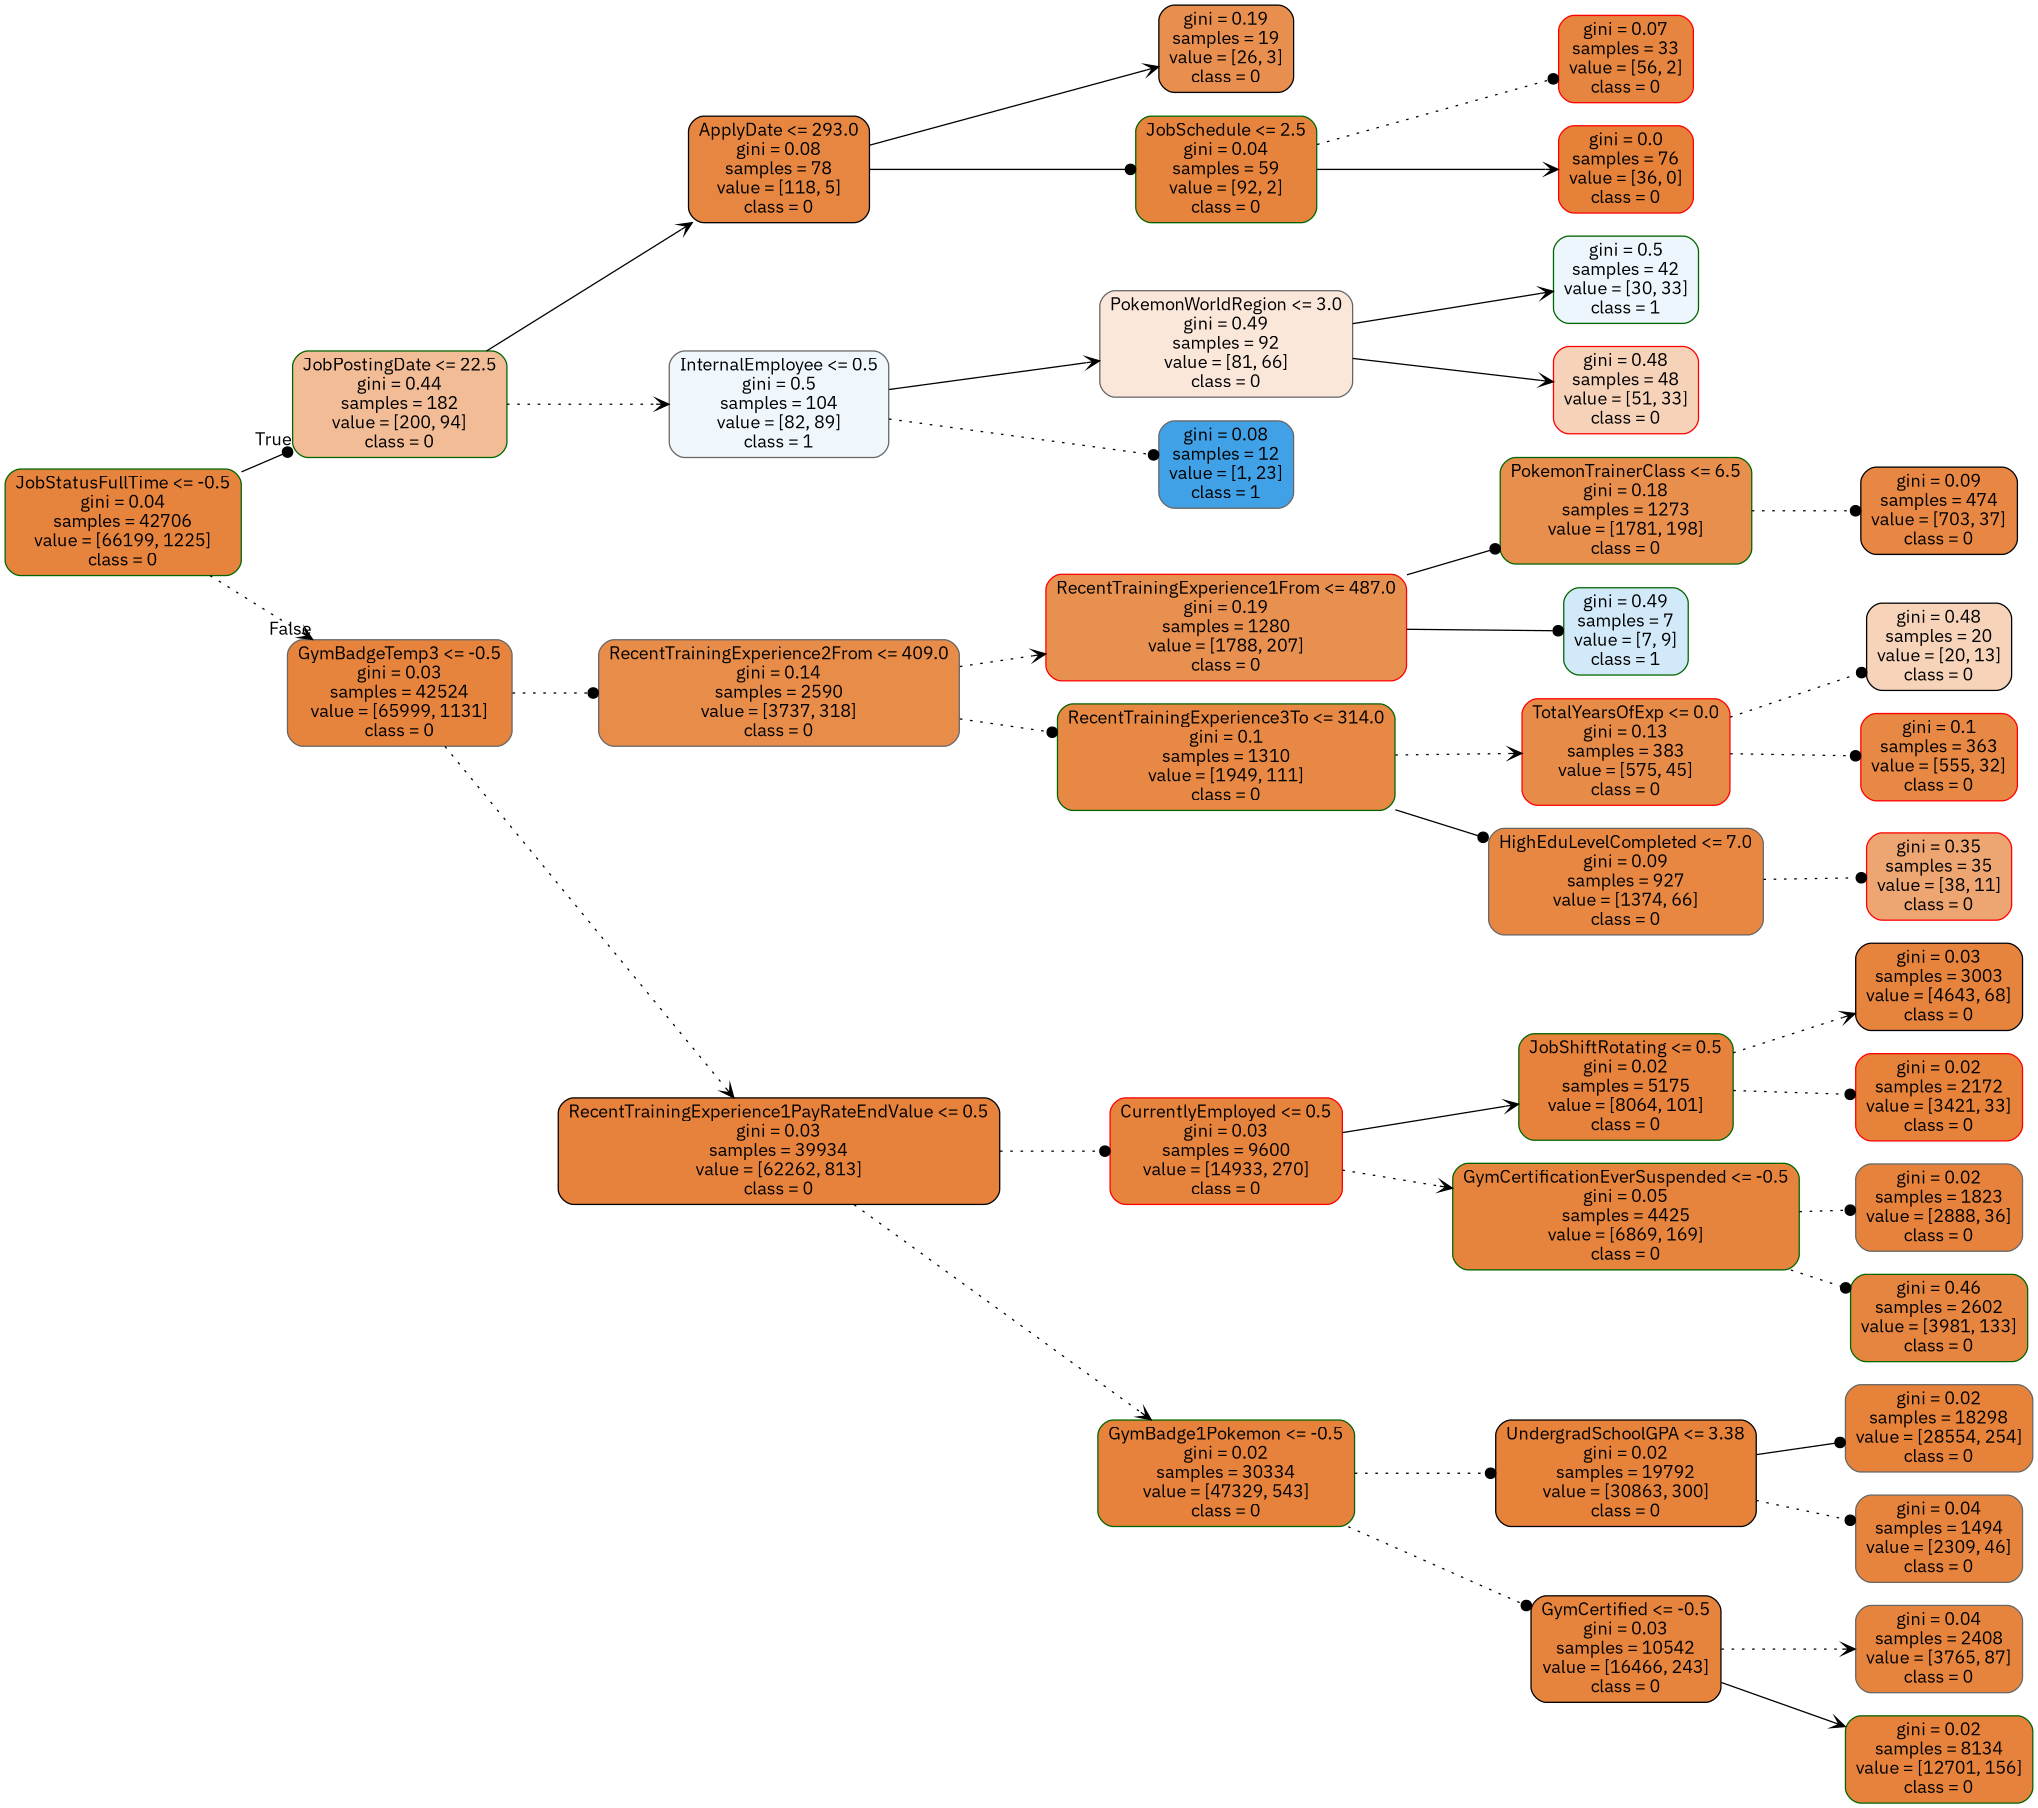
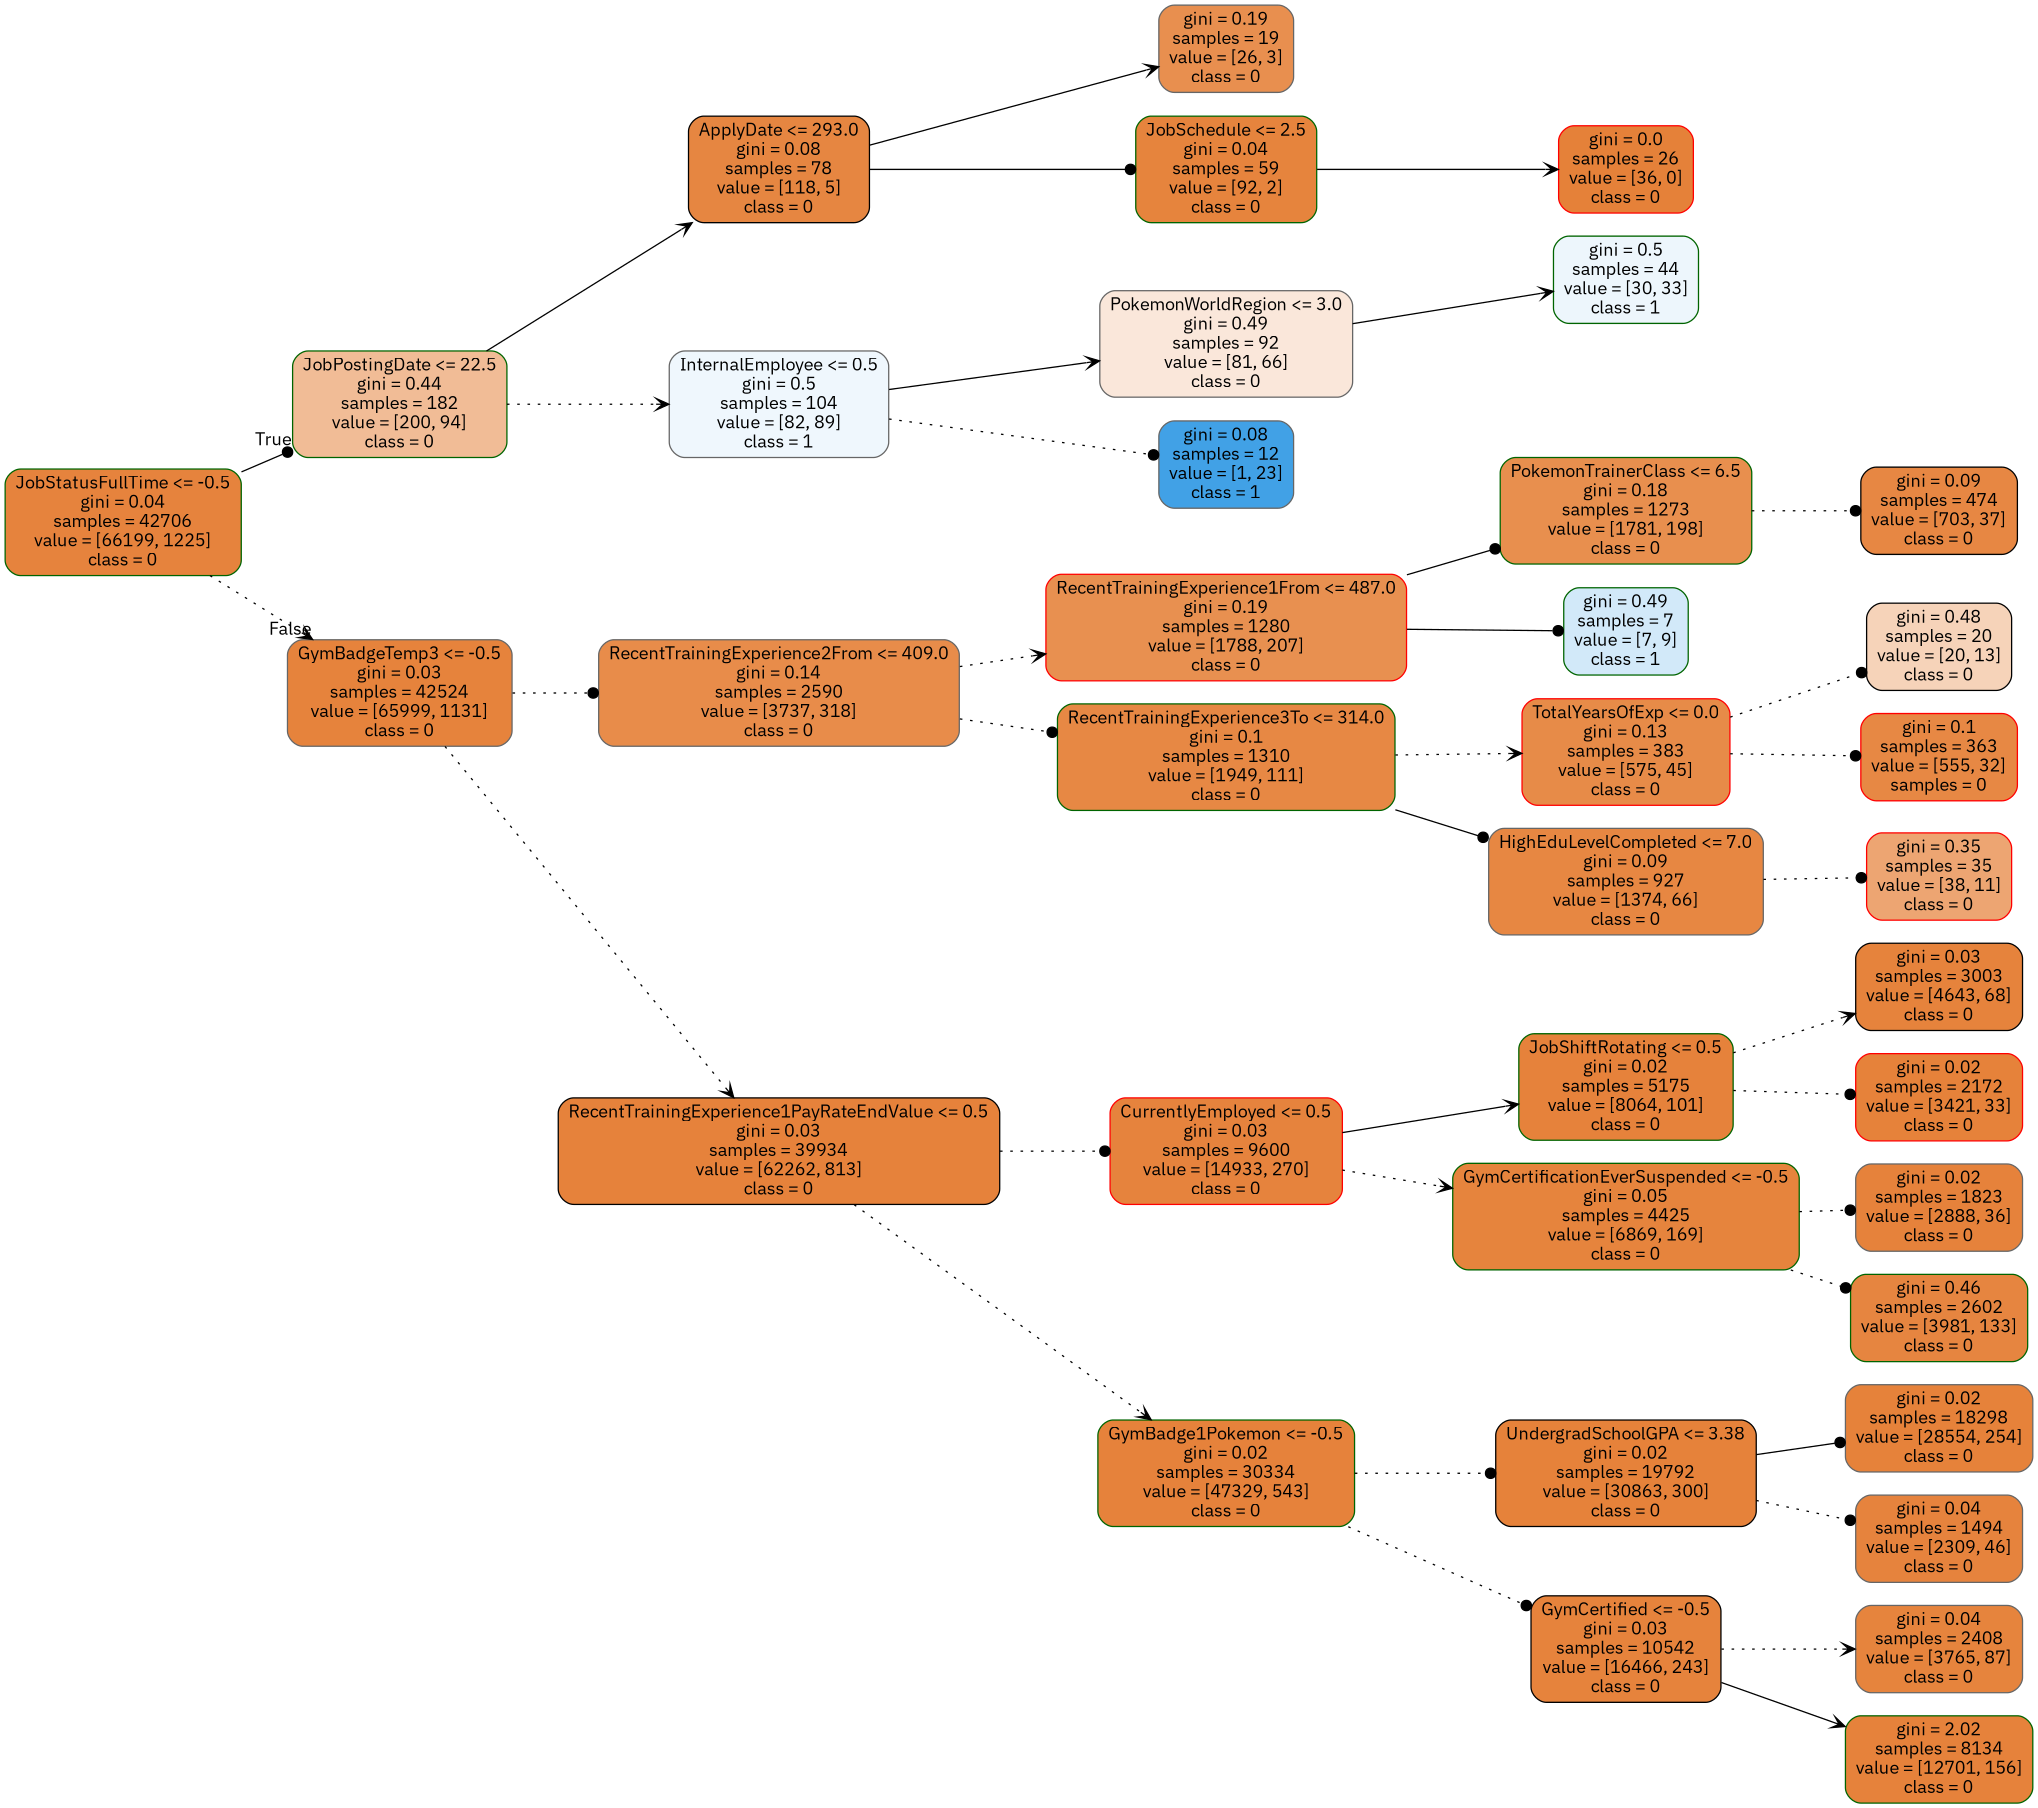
(1226, 49) -> (1226, 49)
(1626, 59) -> none
(1626, 169) -> (1626, 169)
(1626, 280) -> (1626, 280)
(1626, 390) -> none
(1939, 757) -> (1939, 757)
(1939, 1759) -> (1939, 1759)
